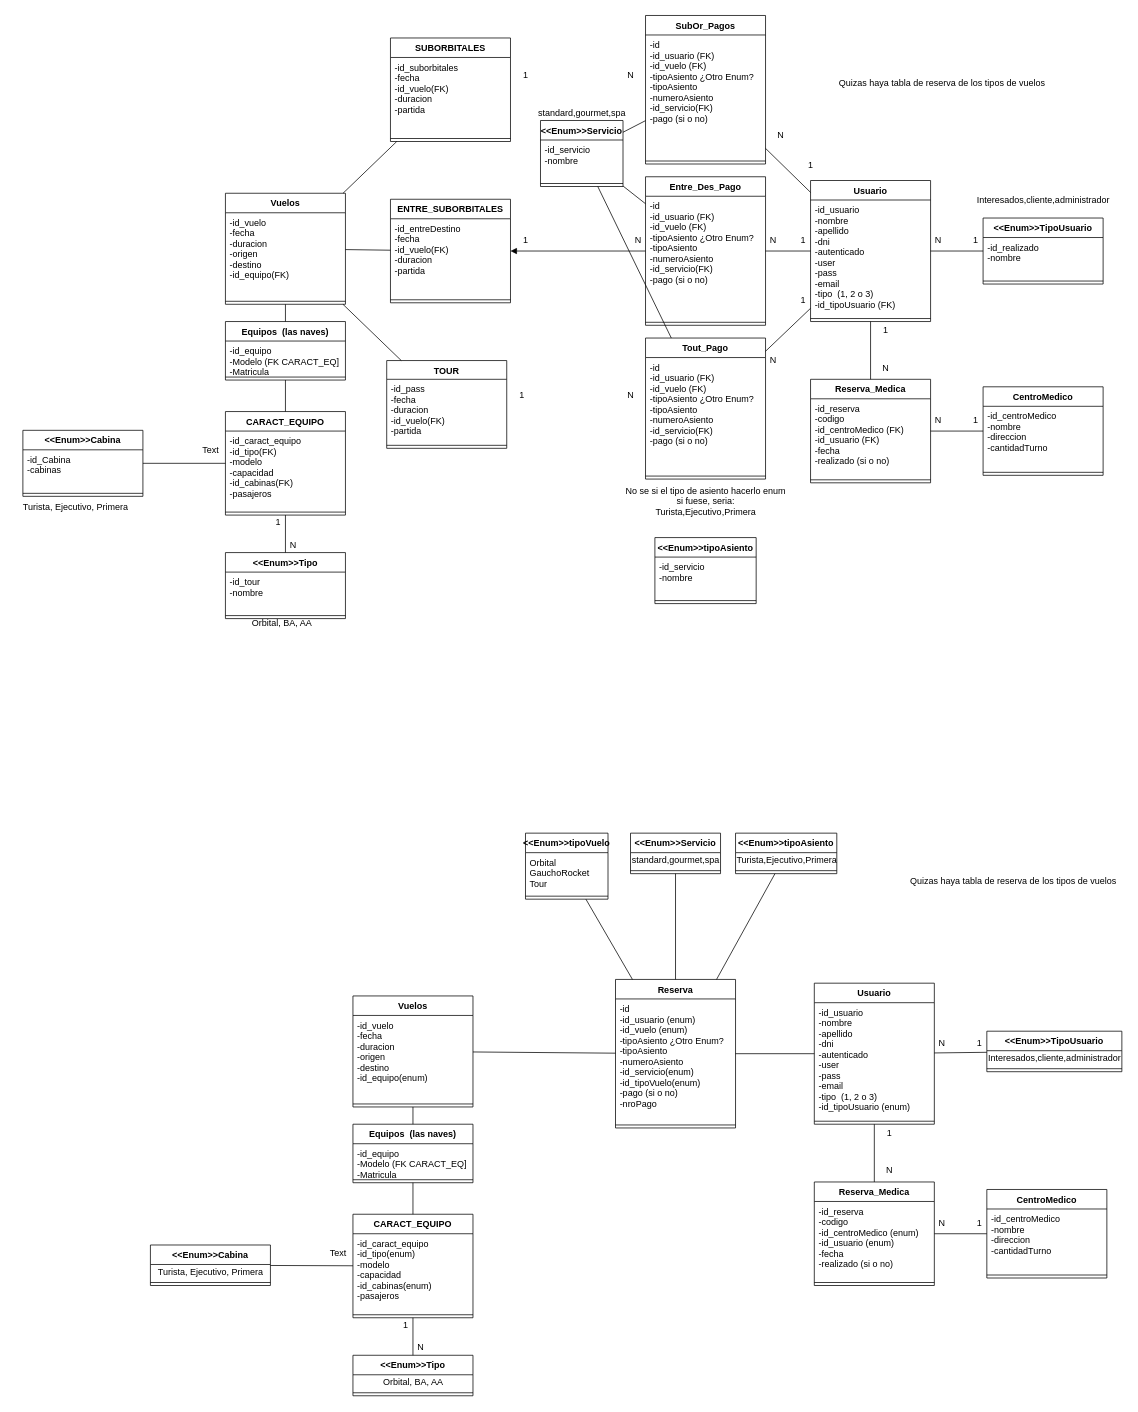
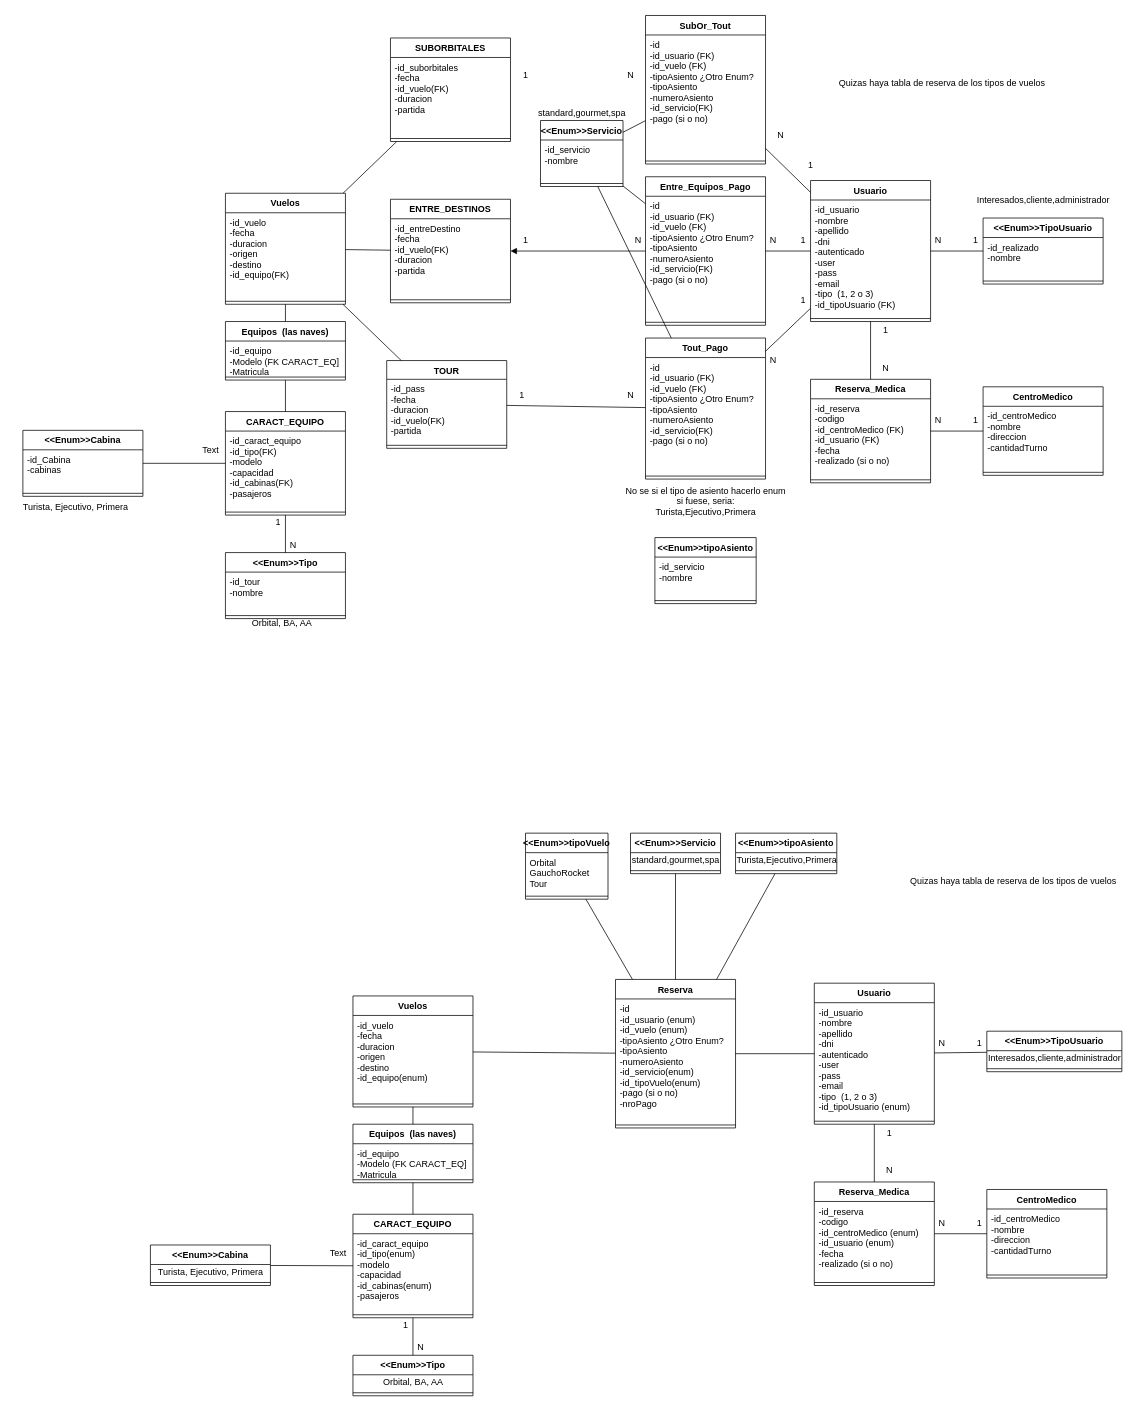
(705, 26) -> (705, 26)
(705, 187) -> (705, 187)
(450, 209) -> (450, 209)
none -> (575, 406)
